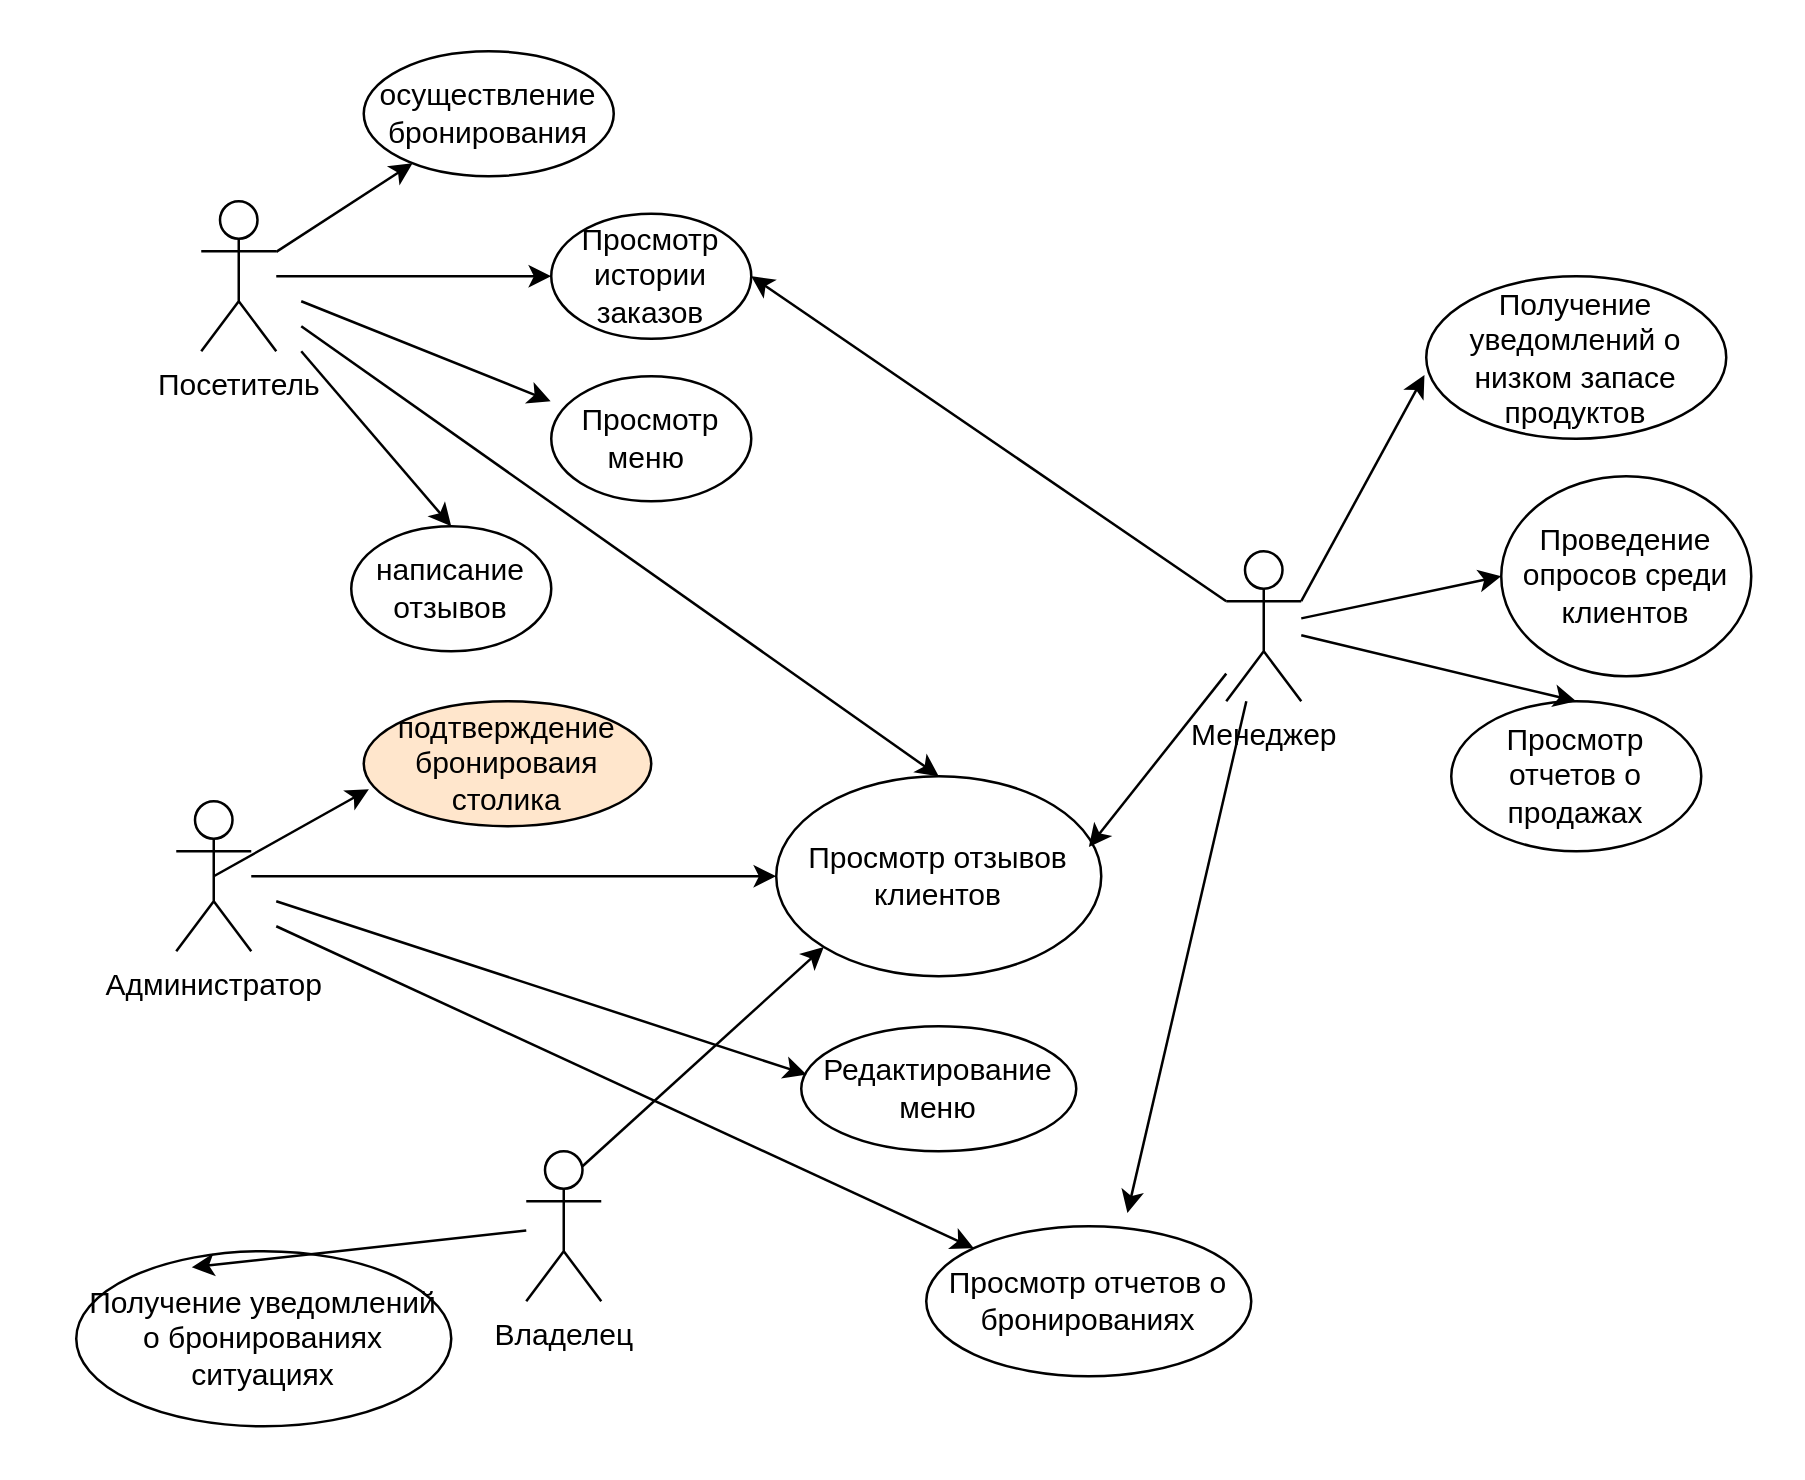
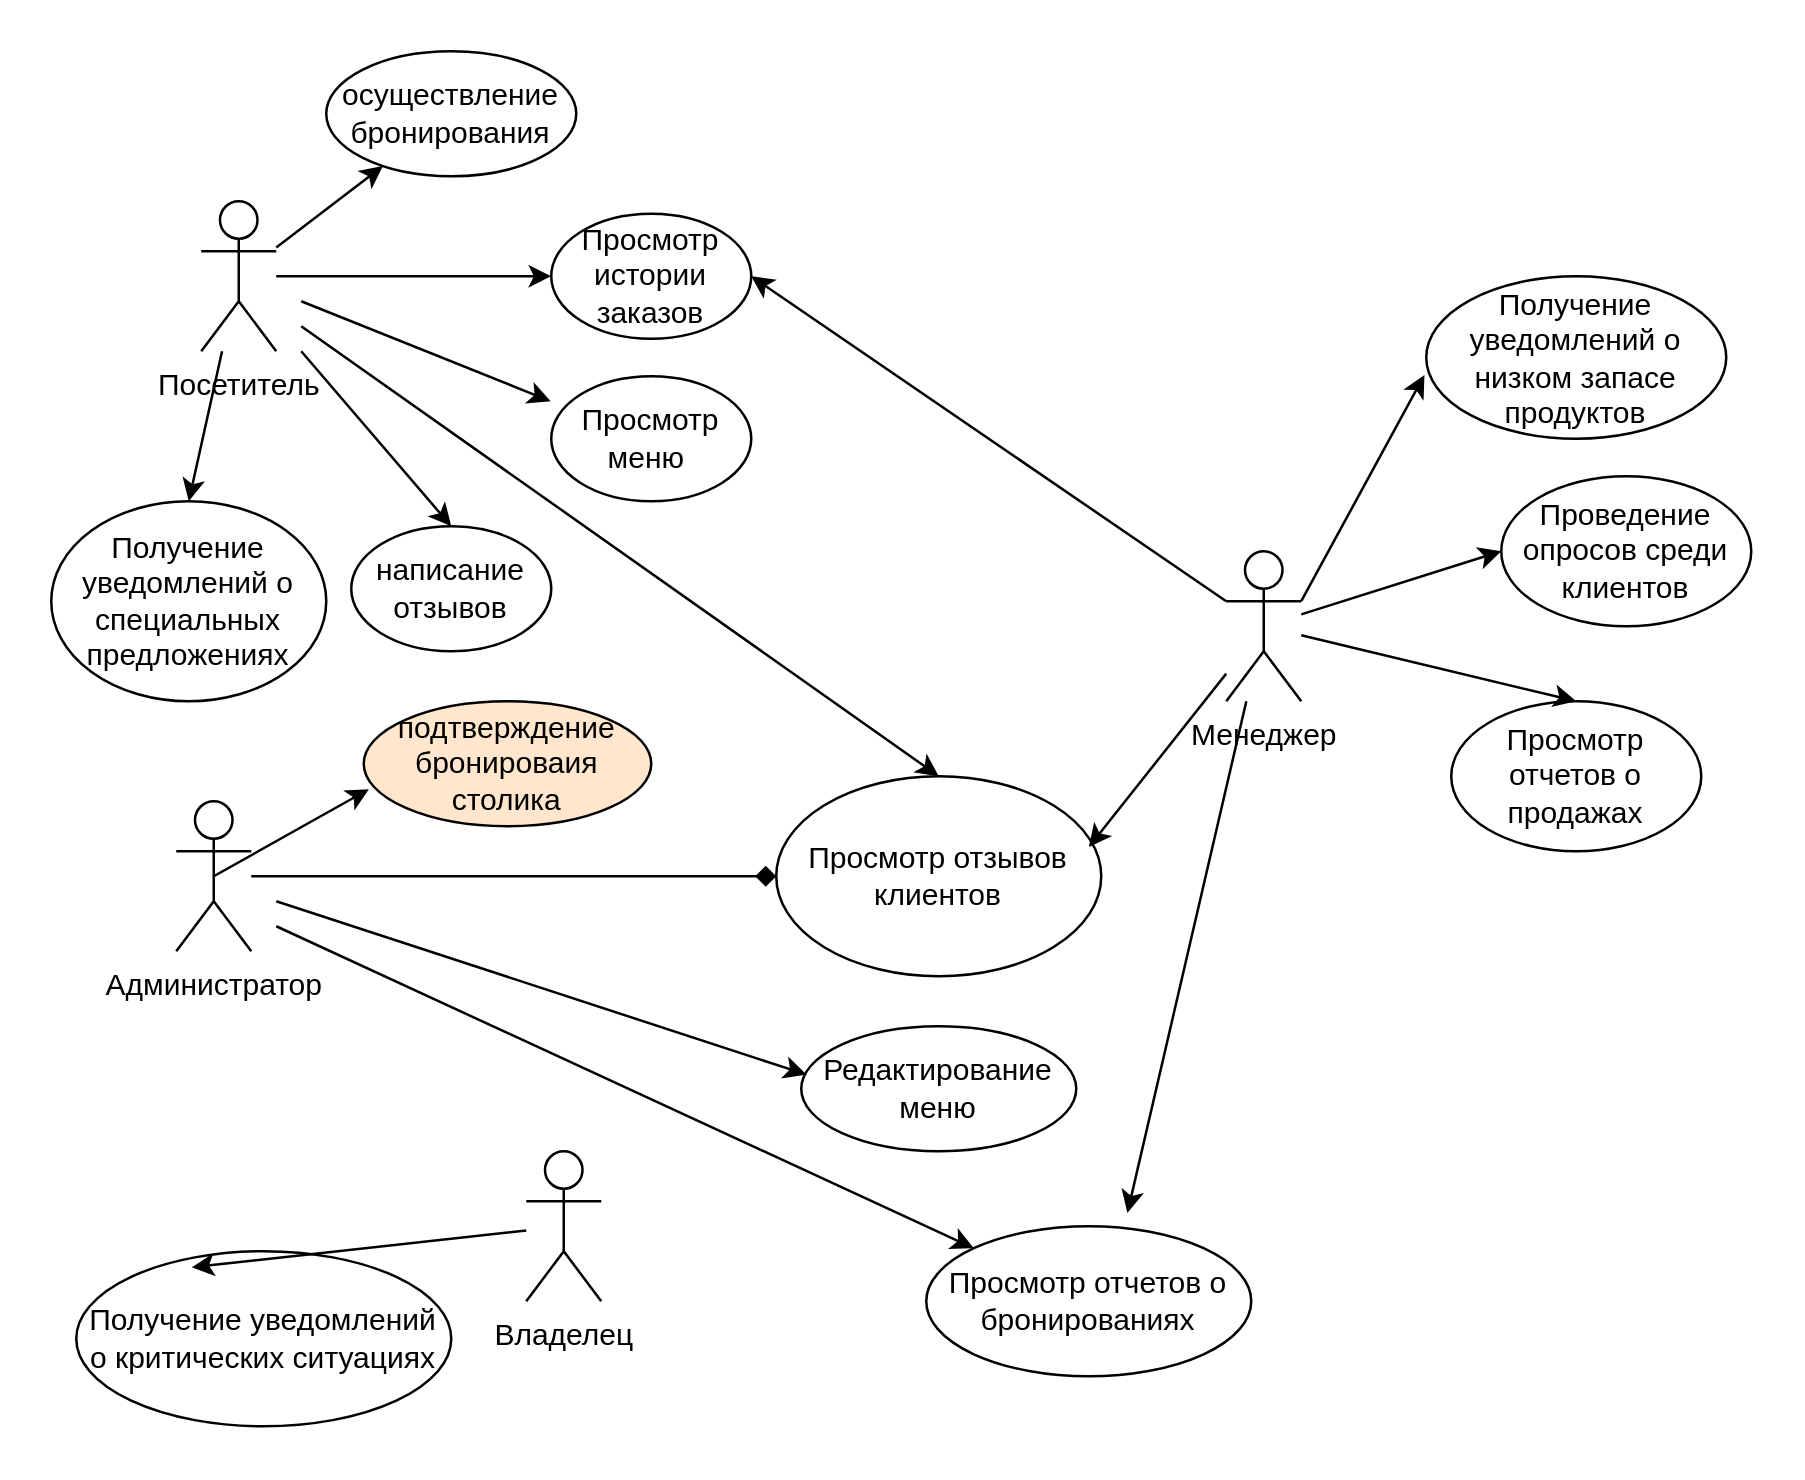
(489, 114) -> (451, 114)
none -> (207, 418)
(1626, 576) -> (1626, 551)
none -> (189, 601)
(757, 876) -> (756, 876)
(765, 1000) -> none
(264, 1339) -> (264, 1339)
